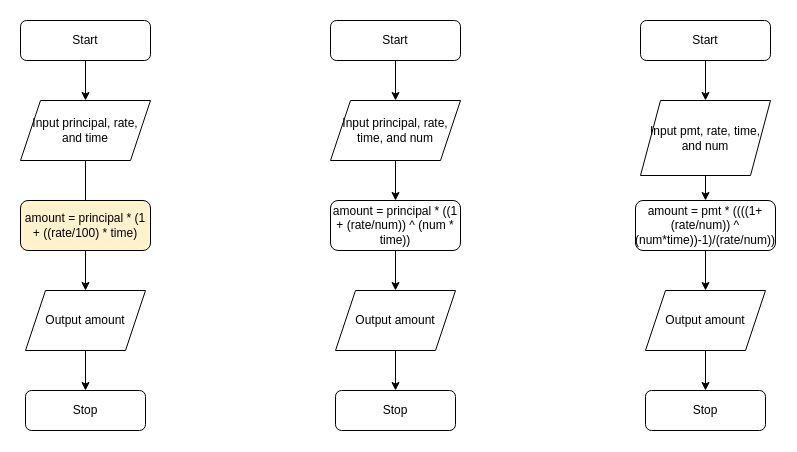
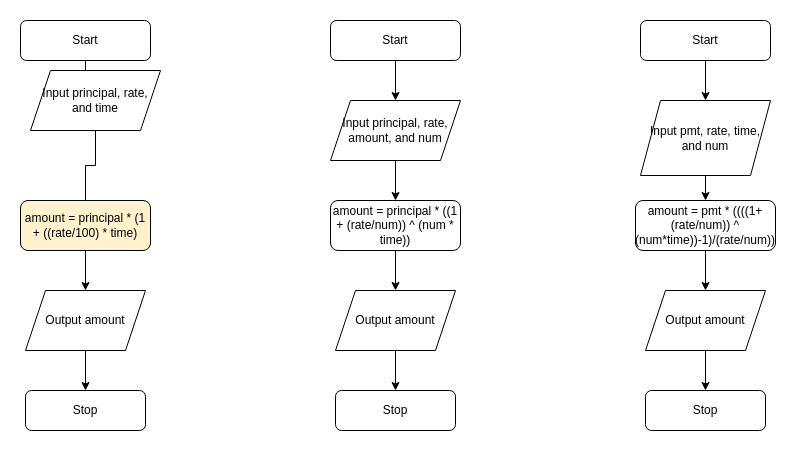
(86, 131) -> (96, 101)
(396, 131) -> (396, 131)
